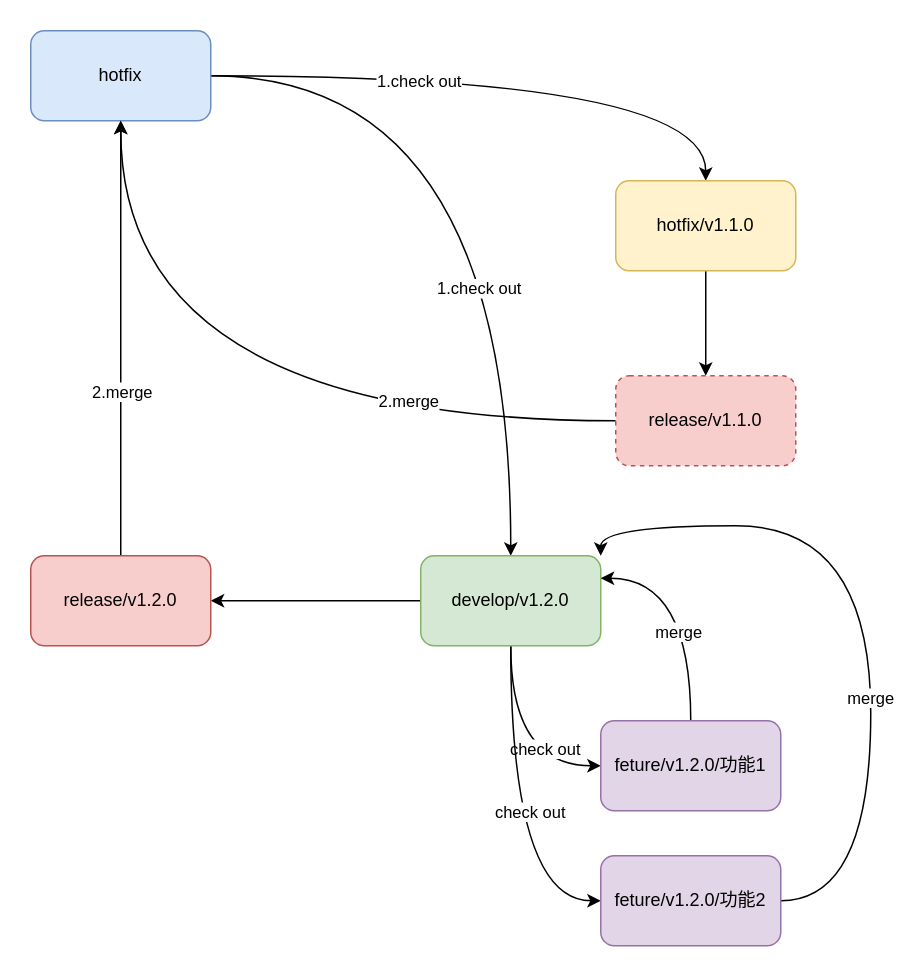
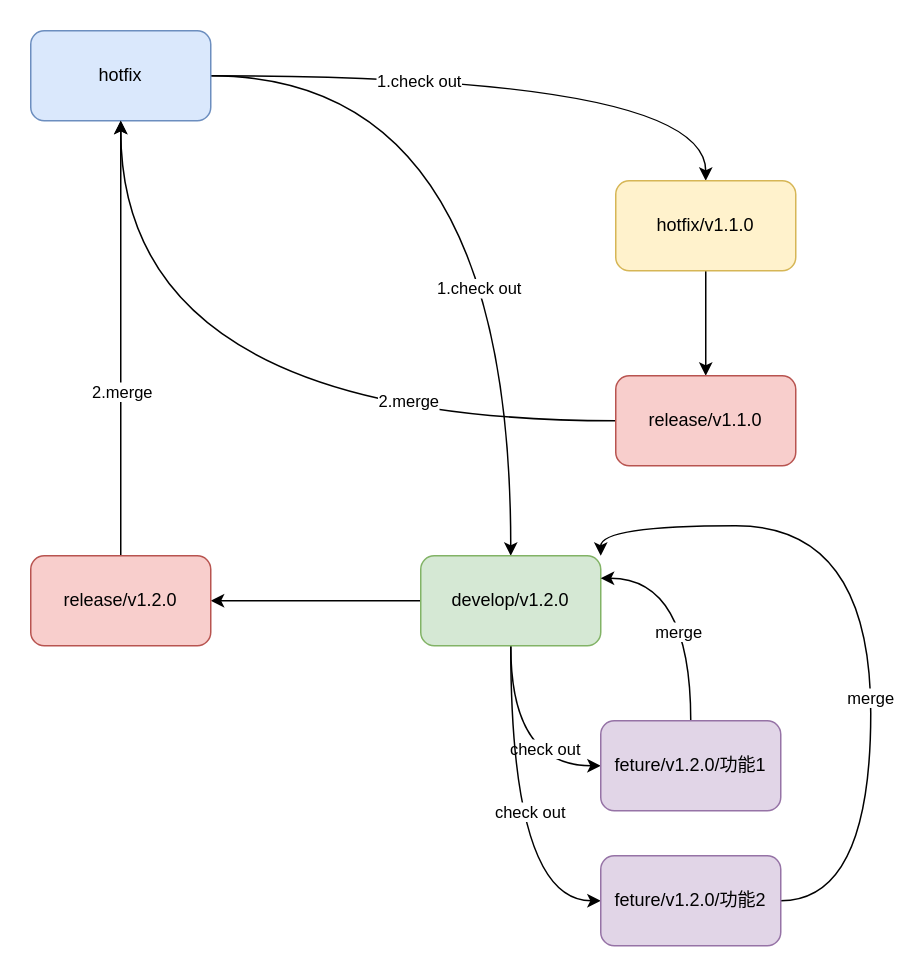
(706, 421) -> (706, 421)
